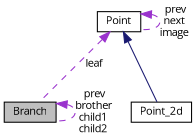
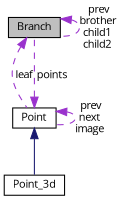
(93, 64) -> (51, 76)
none -> (13, 78)
(161, 112) -> (34, 185)
